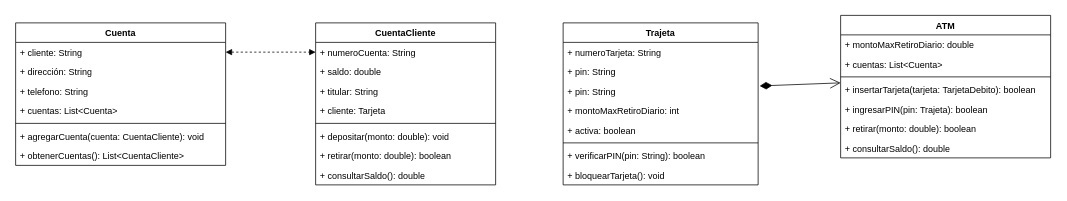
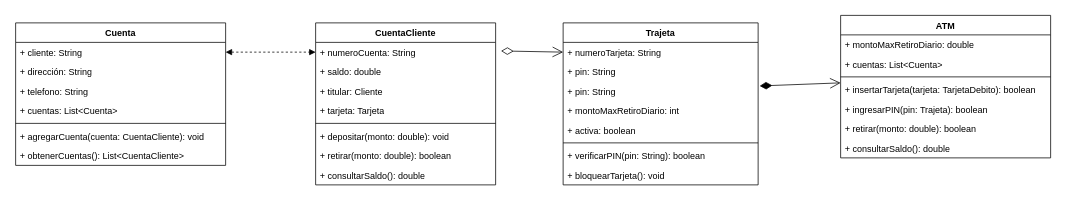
none -> (536, 52)
(356, 92) -> (357, 92)
(359, 112) -> (362, 112)
